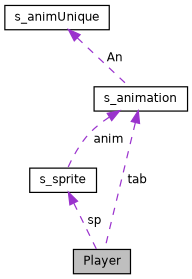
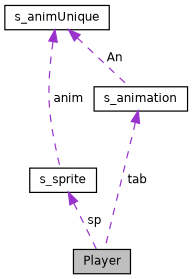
(84, 140) -> (49, 106)
